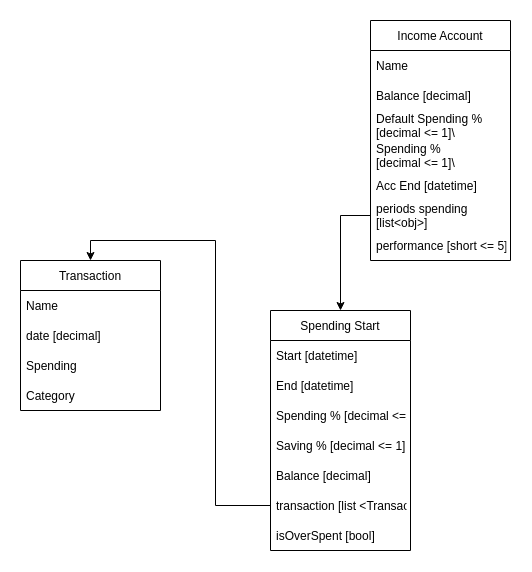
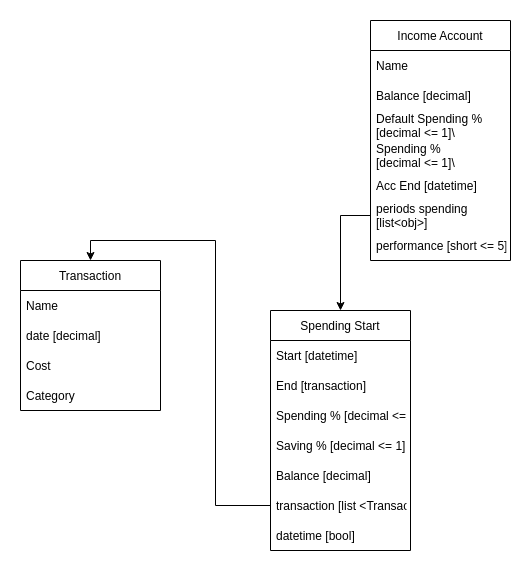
(51, 366) -> (39, 366)
(320, 386) -> (330, 386)
(332, 536) -> (322, 536)
